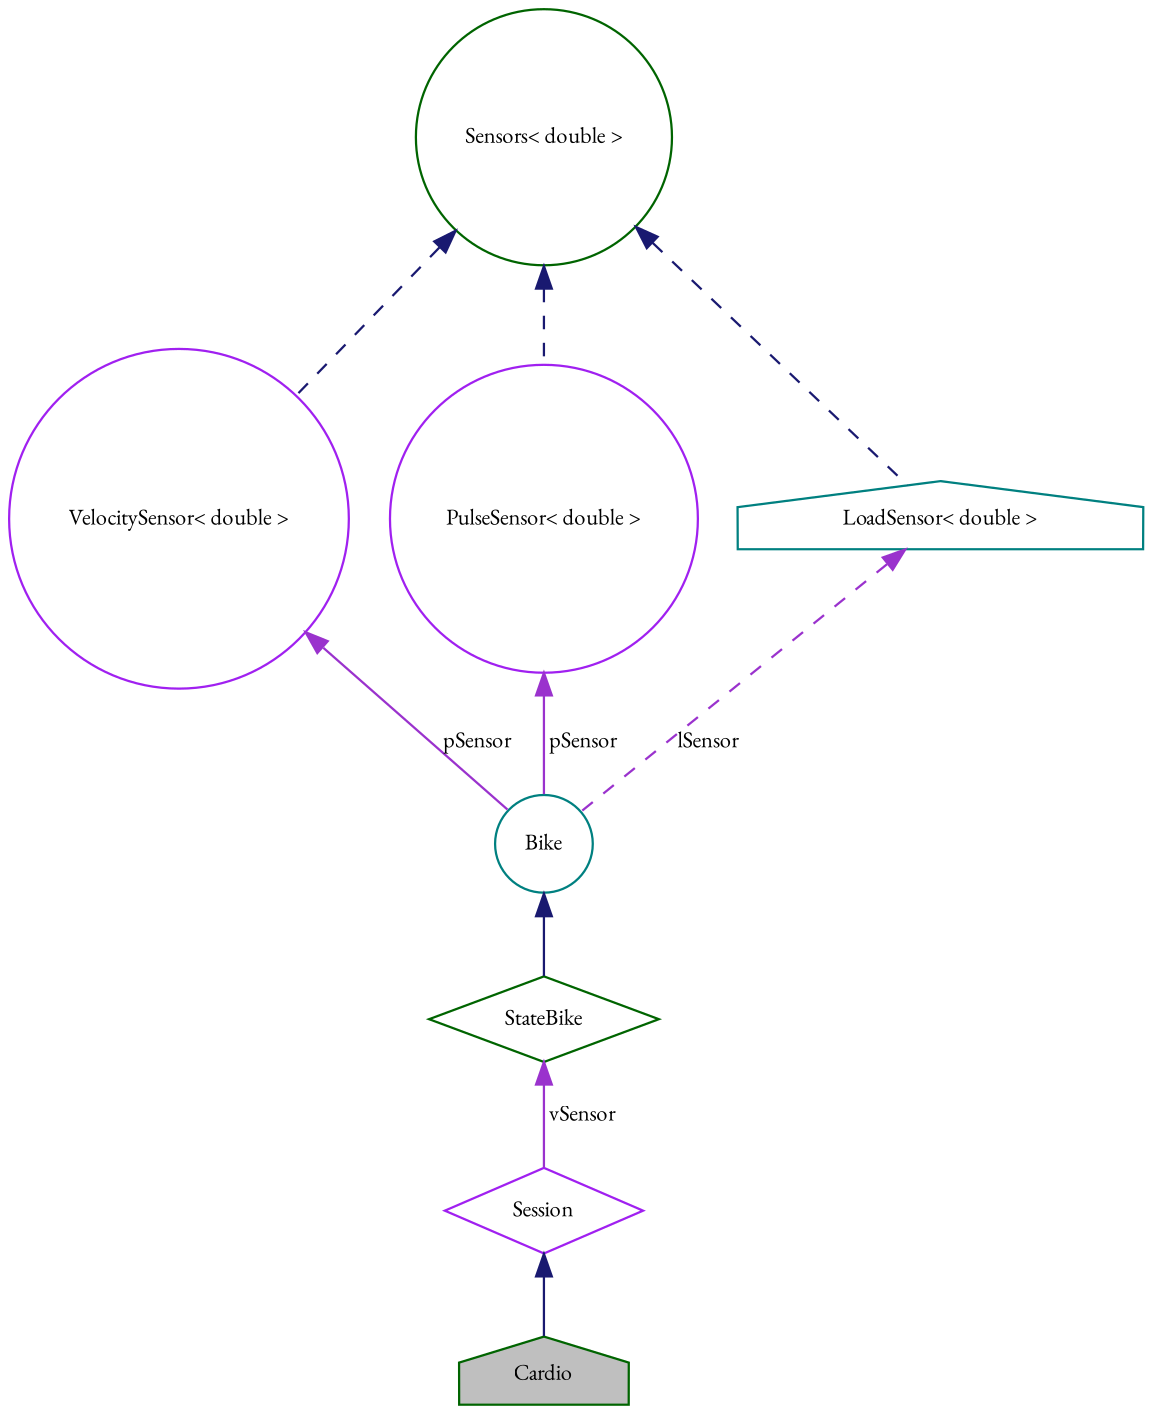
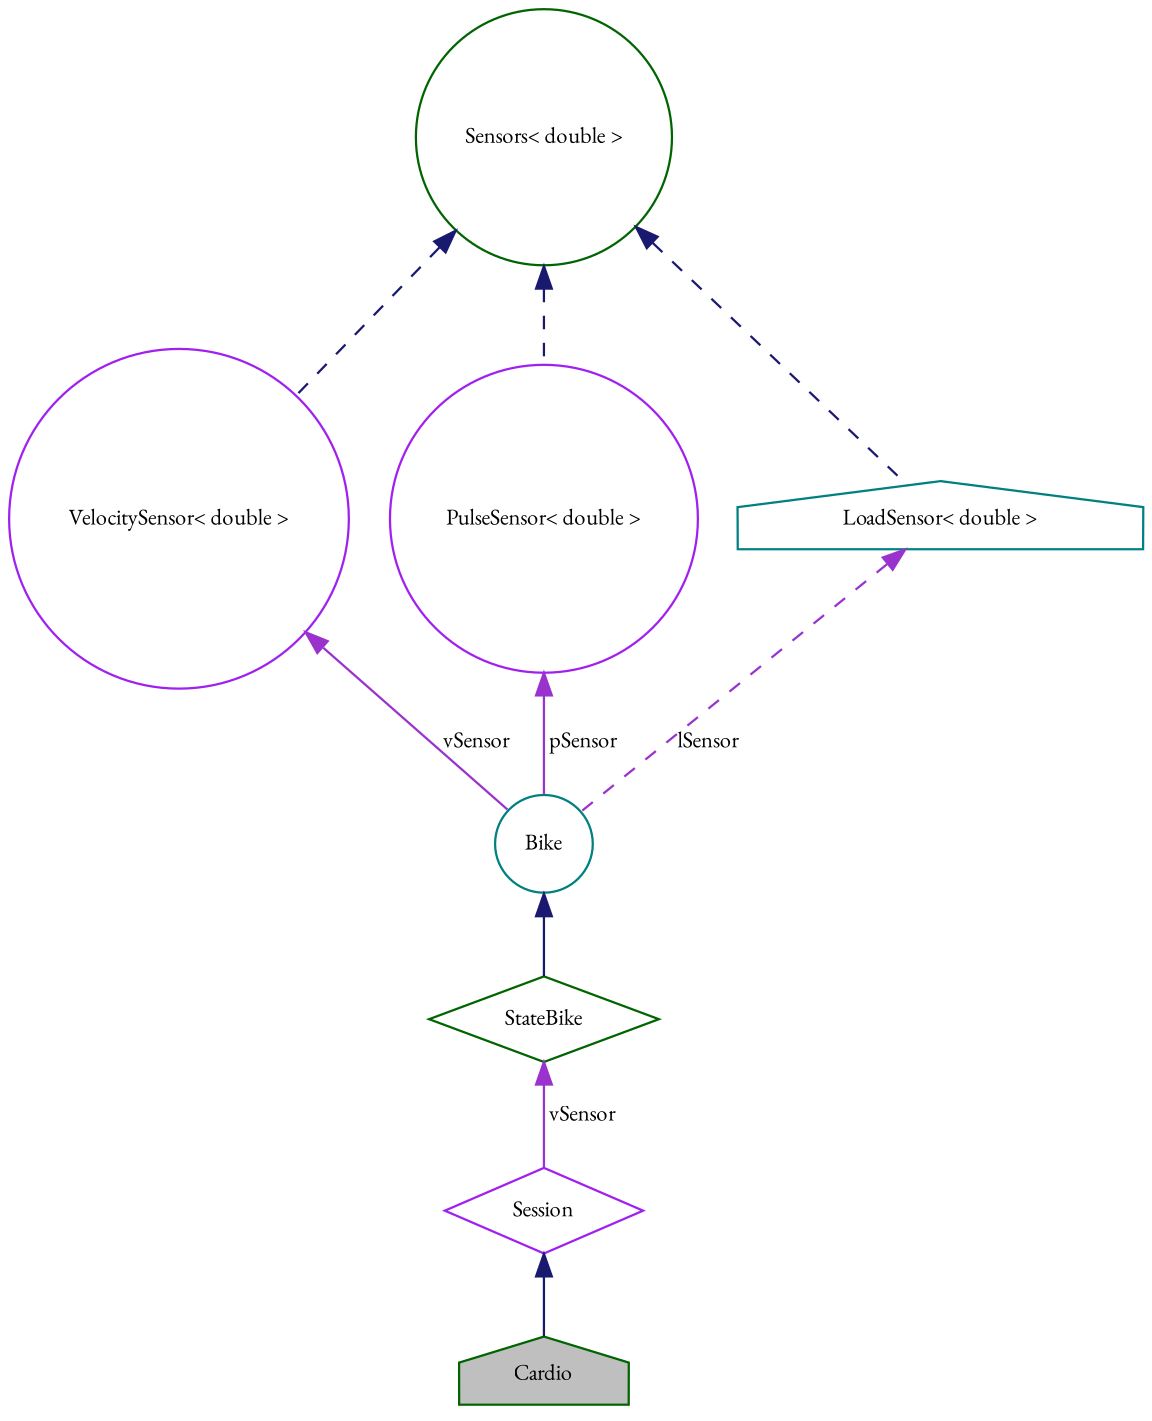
(475, 742) -> (474, 742)
